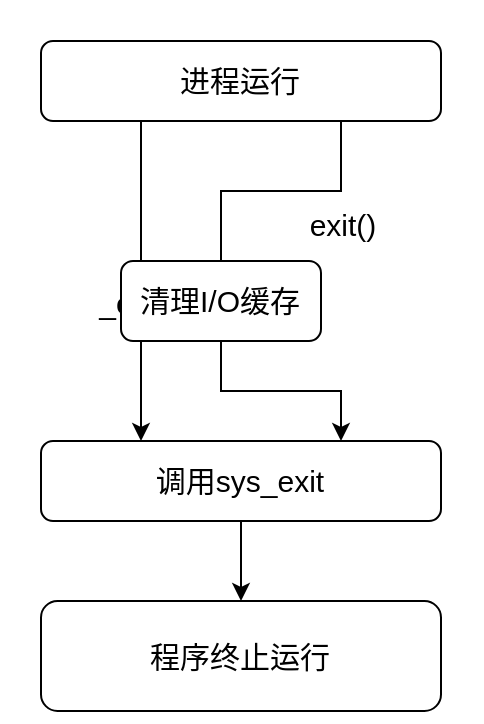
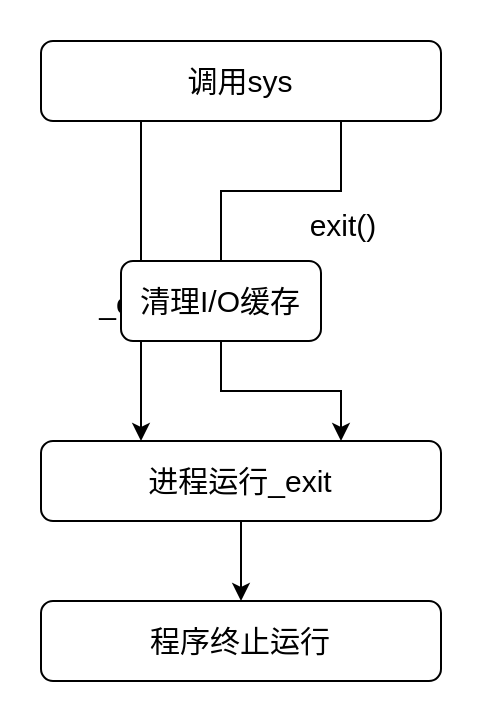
(241, 81) -> (241, 81)
(241, 481) -> (241, 481)
(241, 656) -> (241, 641)
